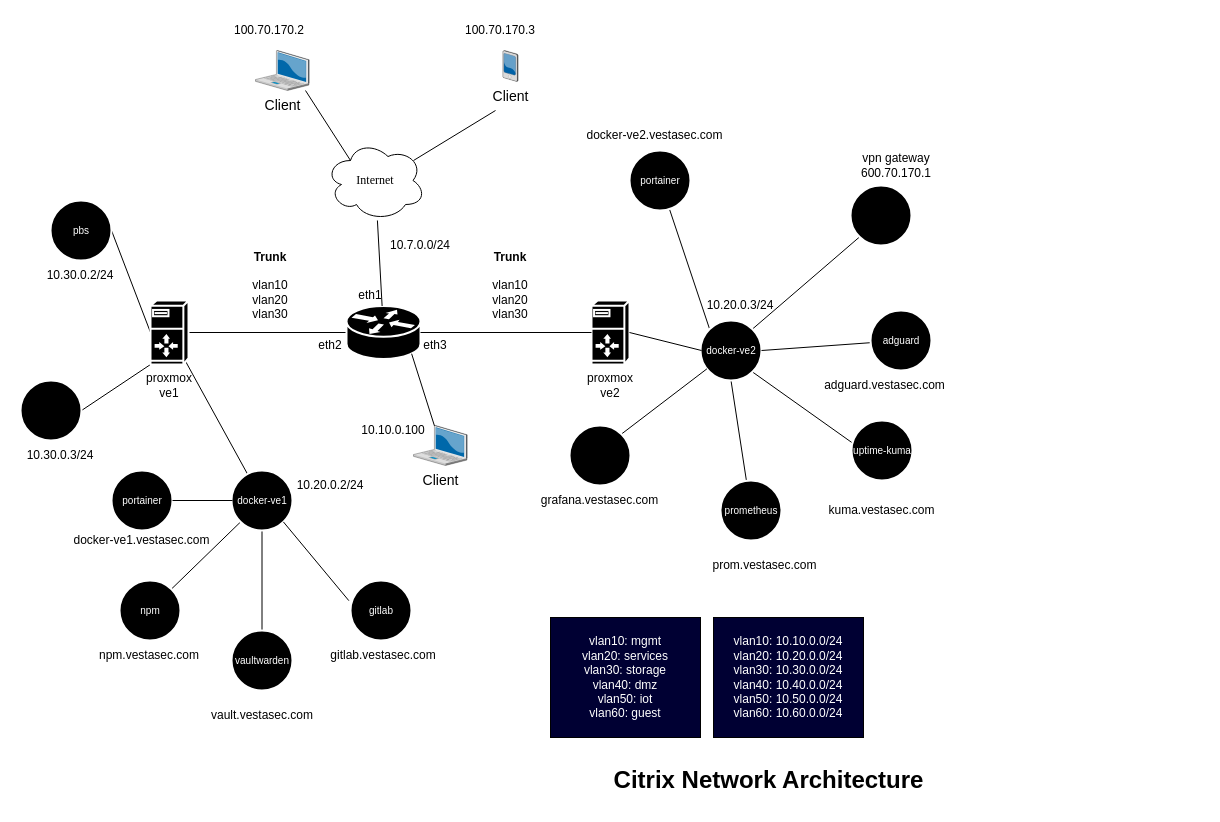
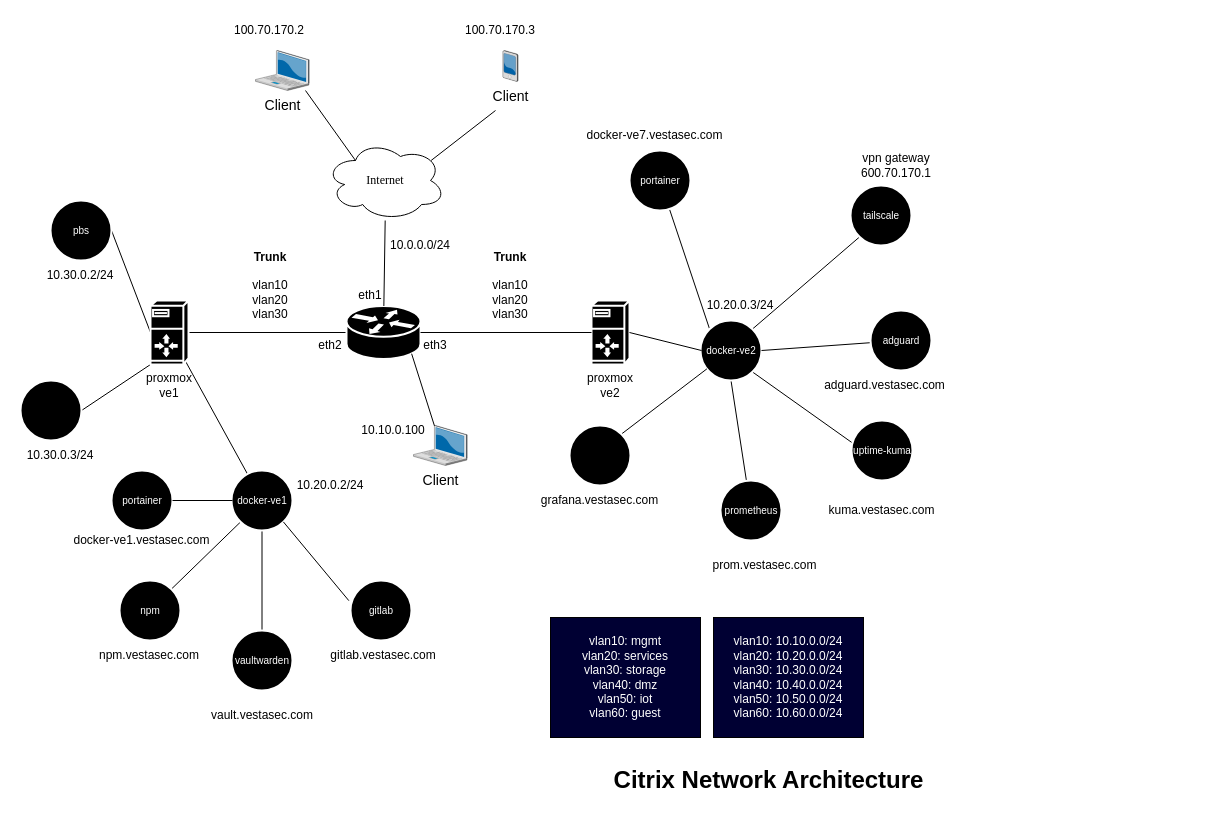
(655, 136) -> (655, 136)
(376, 181) -> (386, 181)
none -> (882, 216)
(421, 246) -> (421, 246)
